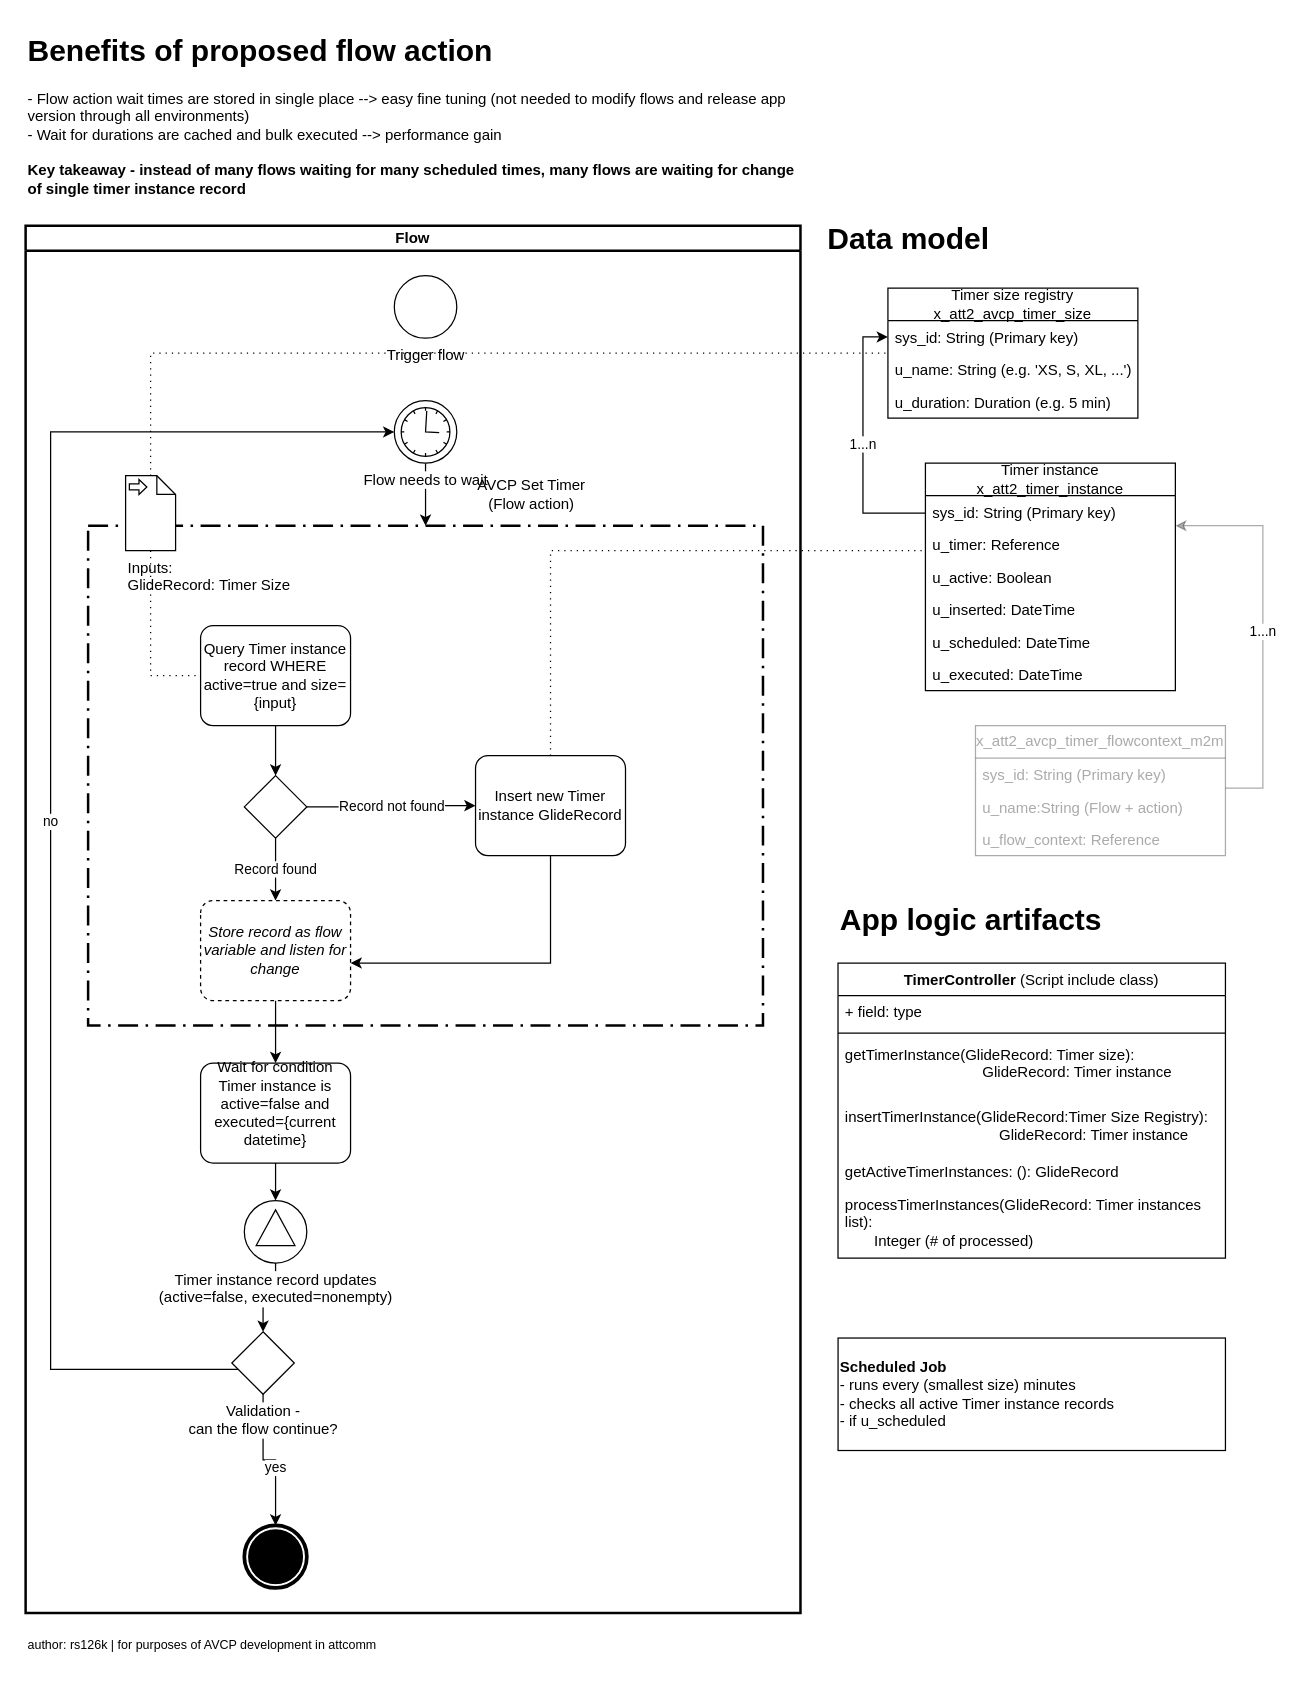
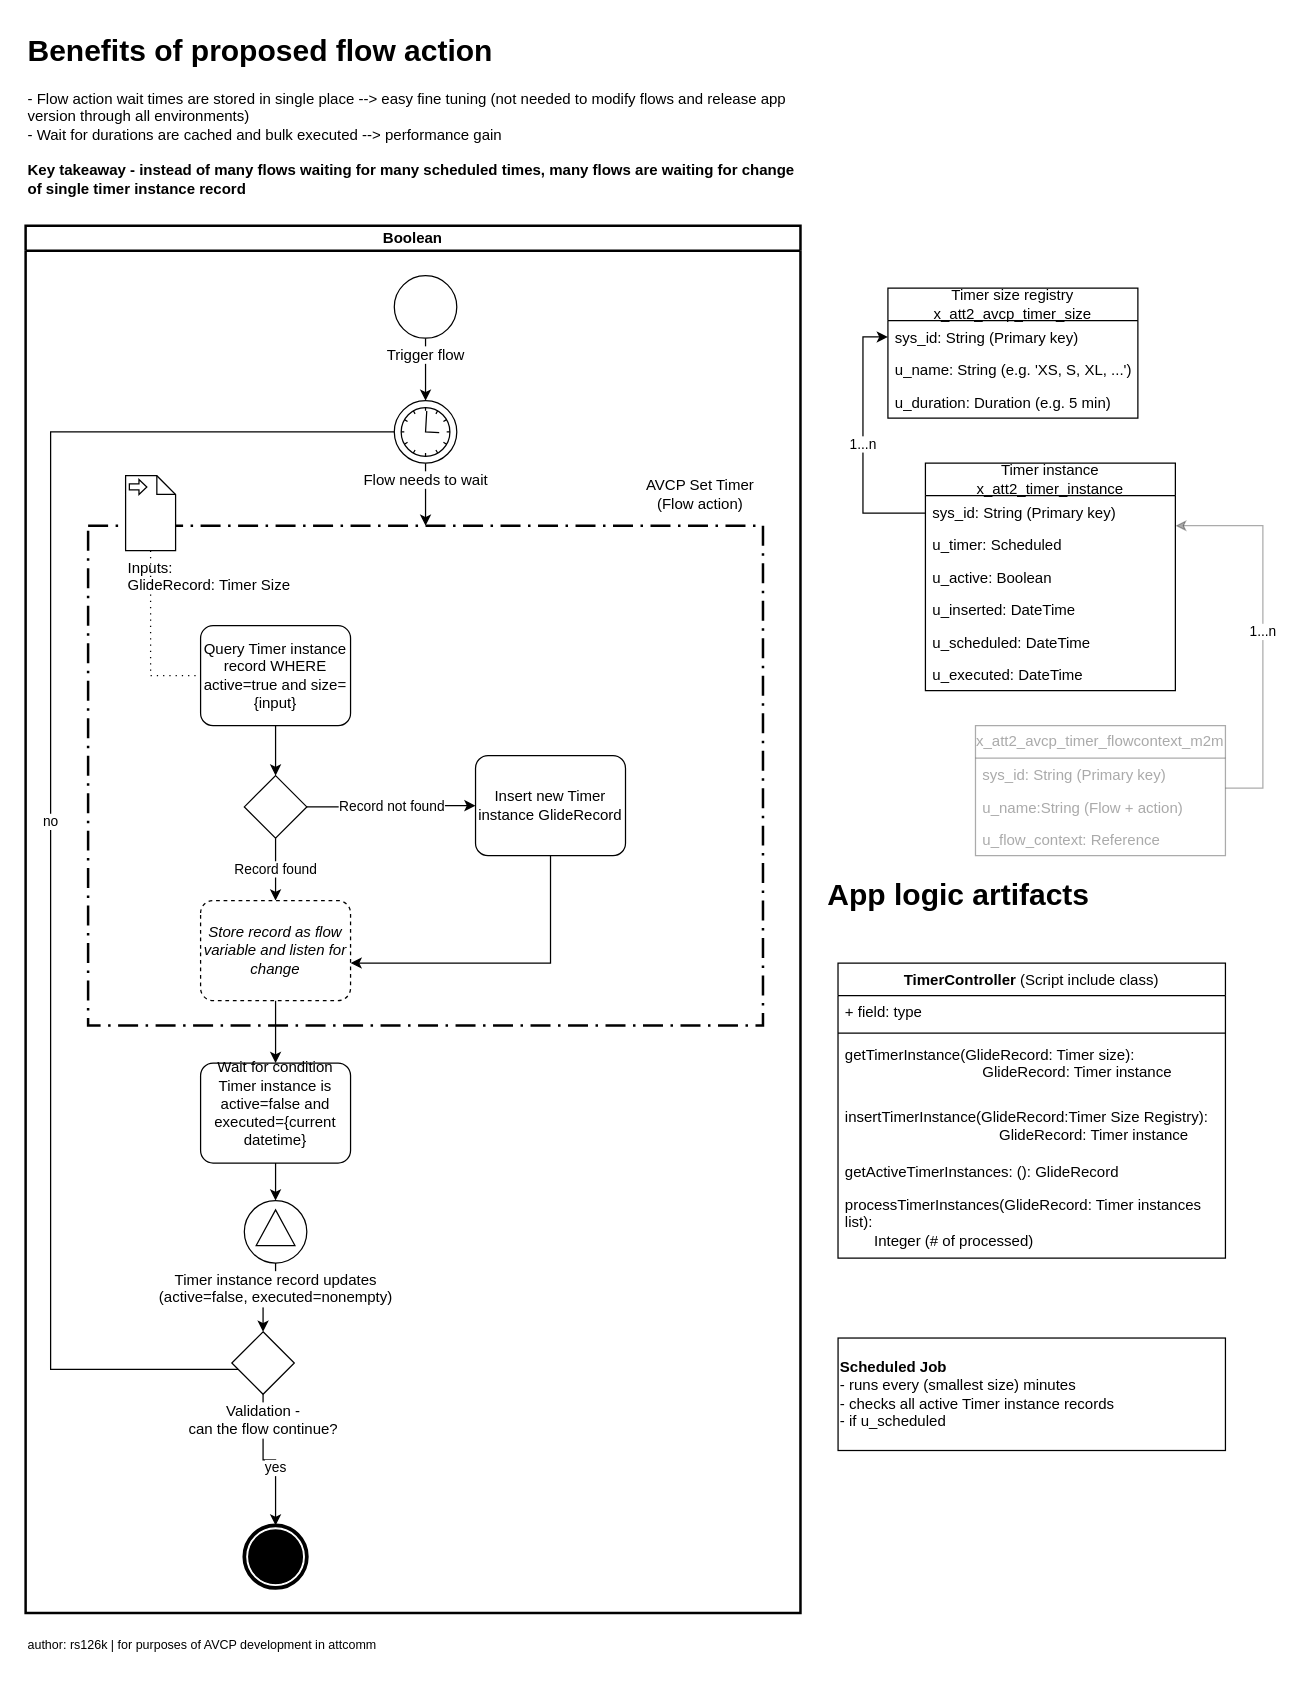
(413, 238) -> (413, 238)
(1019, 238) -> none
(674, 353) -> none
none -> (426, 378)
(384, 432) -> (387, 432)
(532, 494) -> (701, 494)
(1003, 546) -> (1001, 546)
(634, 551) -> none
(1032, 919) -> (1019, 894)
